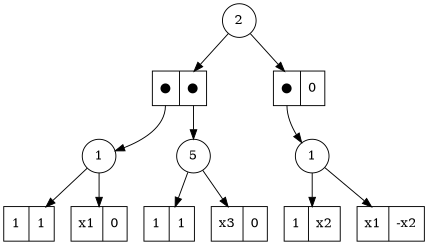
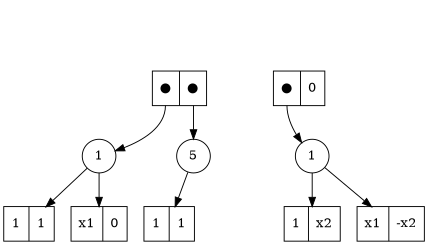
(239, 21) -> none
(239, 224) -> none
